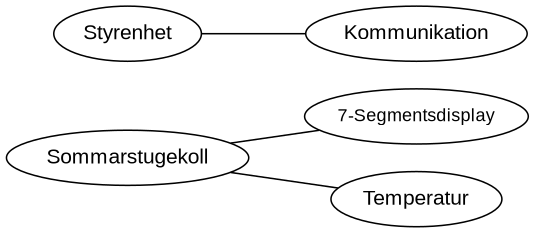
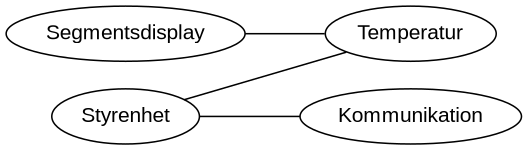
none -> (265, 76)
(416, 116) -> none
(128, 158) -> (126, 34)
